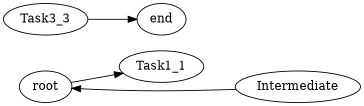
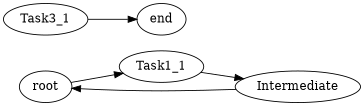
(46, 19) -> (46, 19)
none -> (218, 75)
